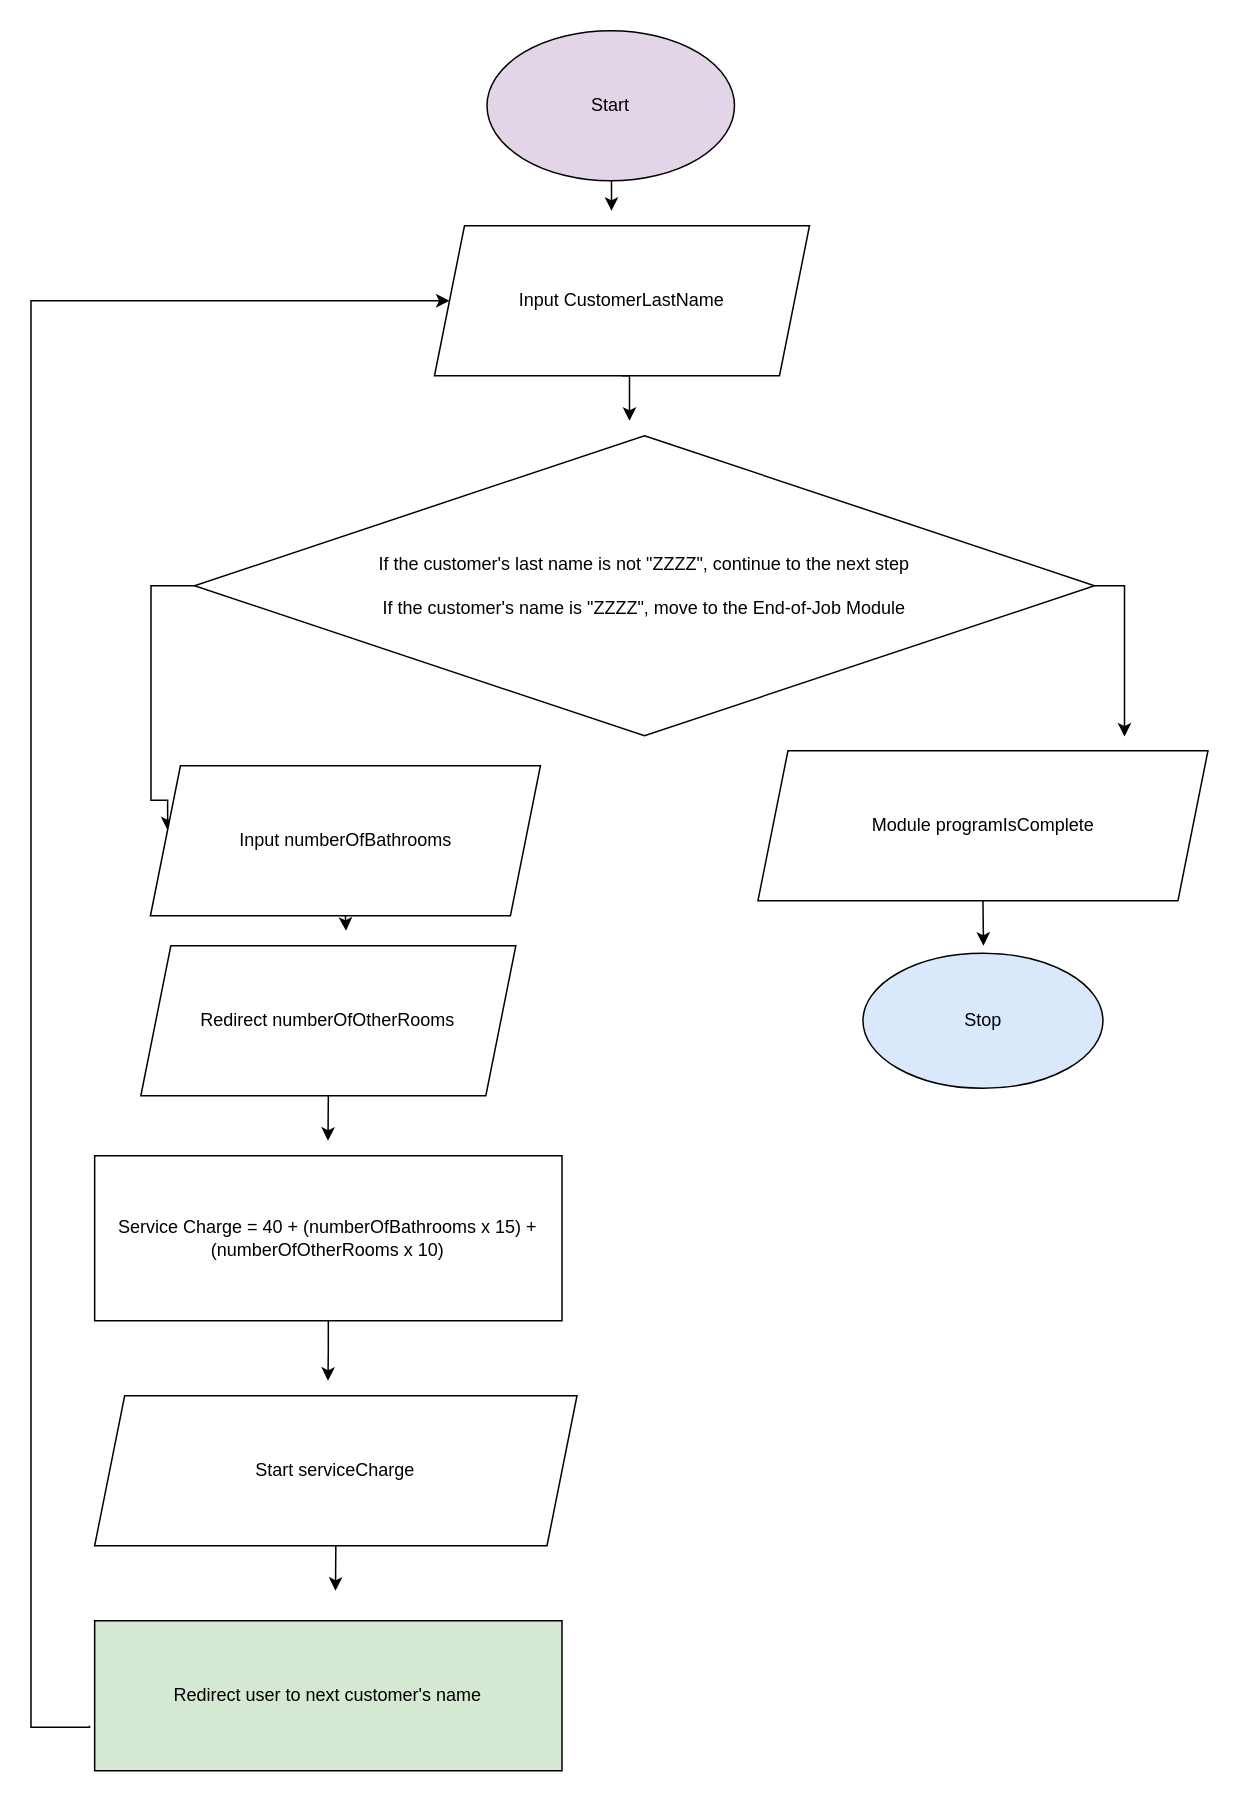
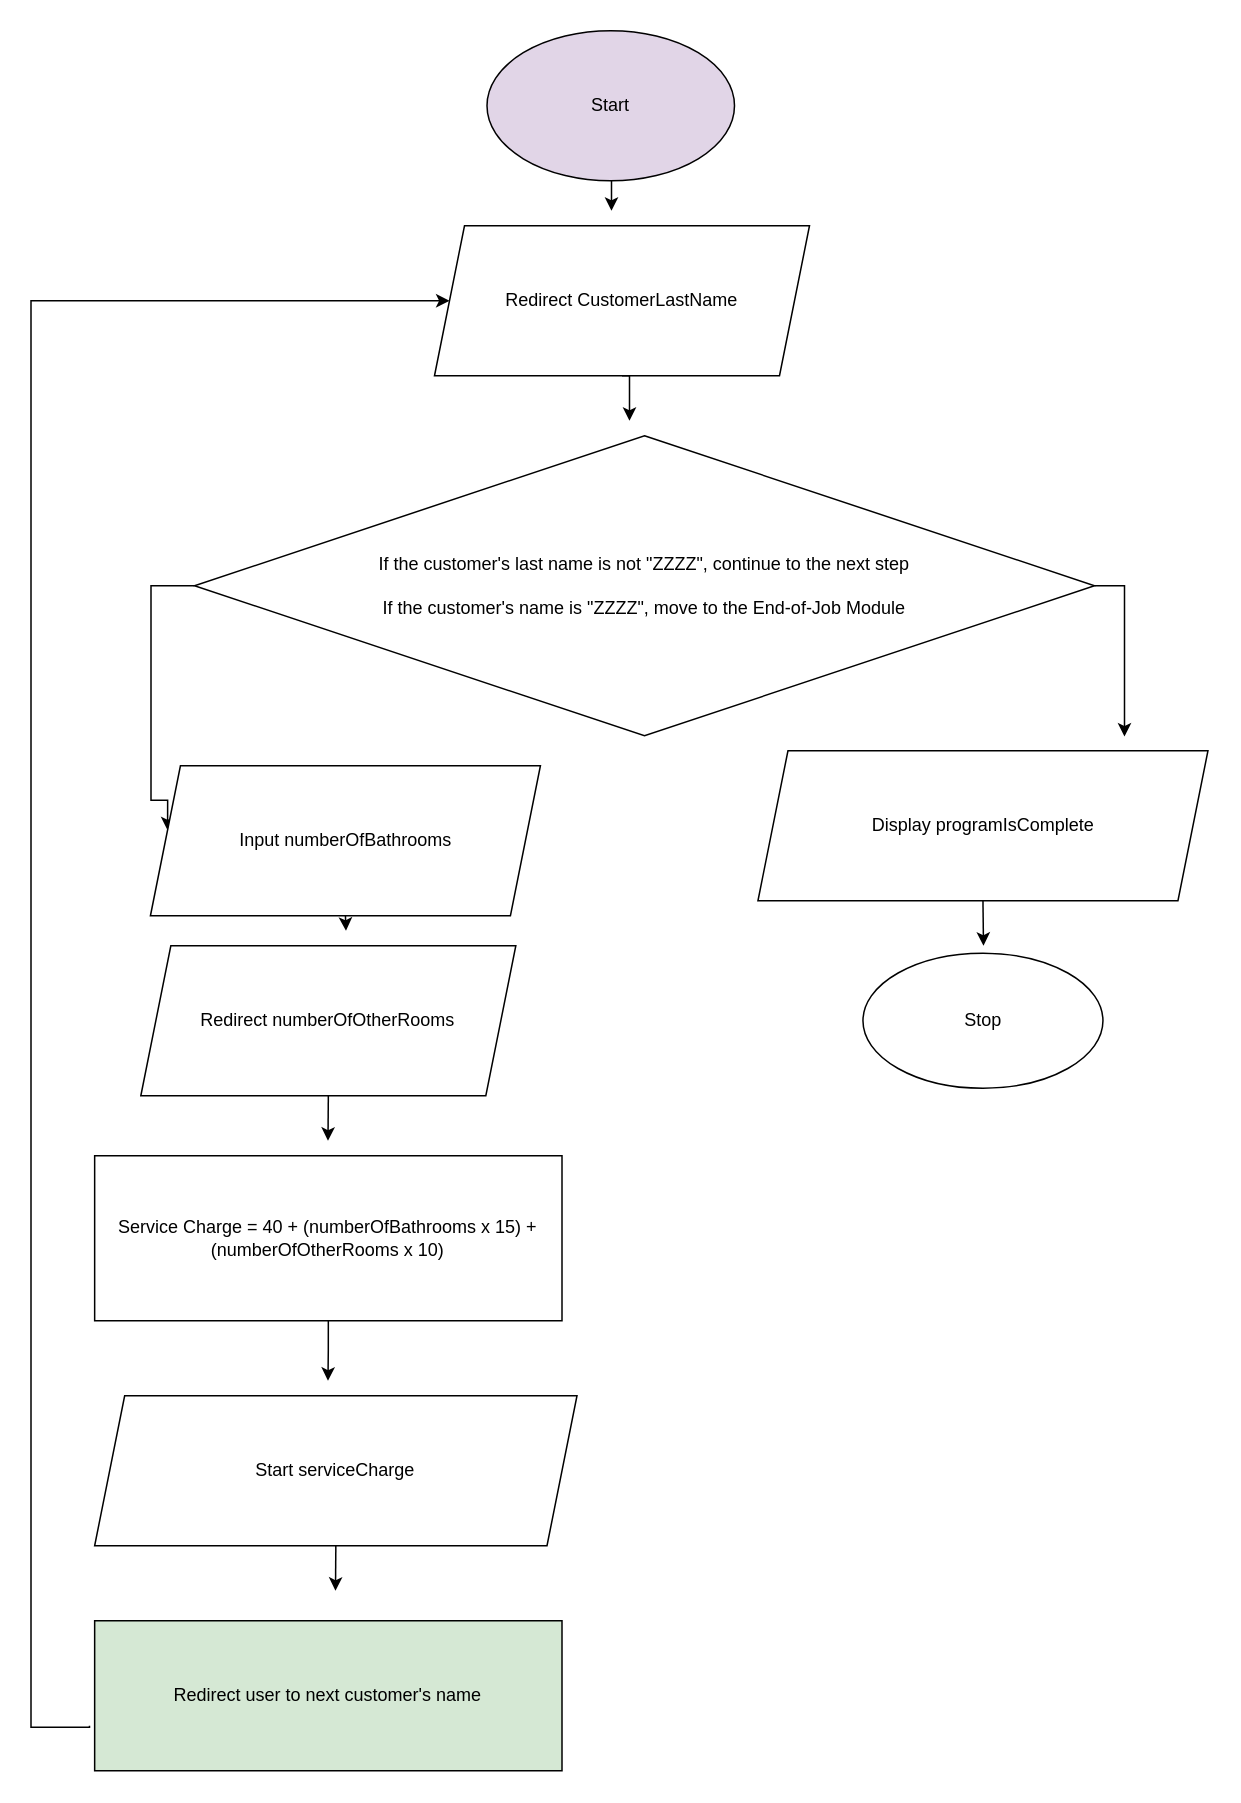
(622, 301) -> (622, 301)
(983, 826) -> (983, 826)
(983, 1021) -> (983, 1021)
